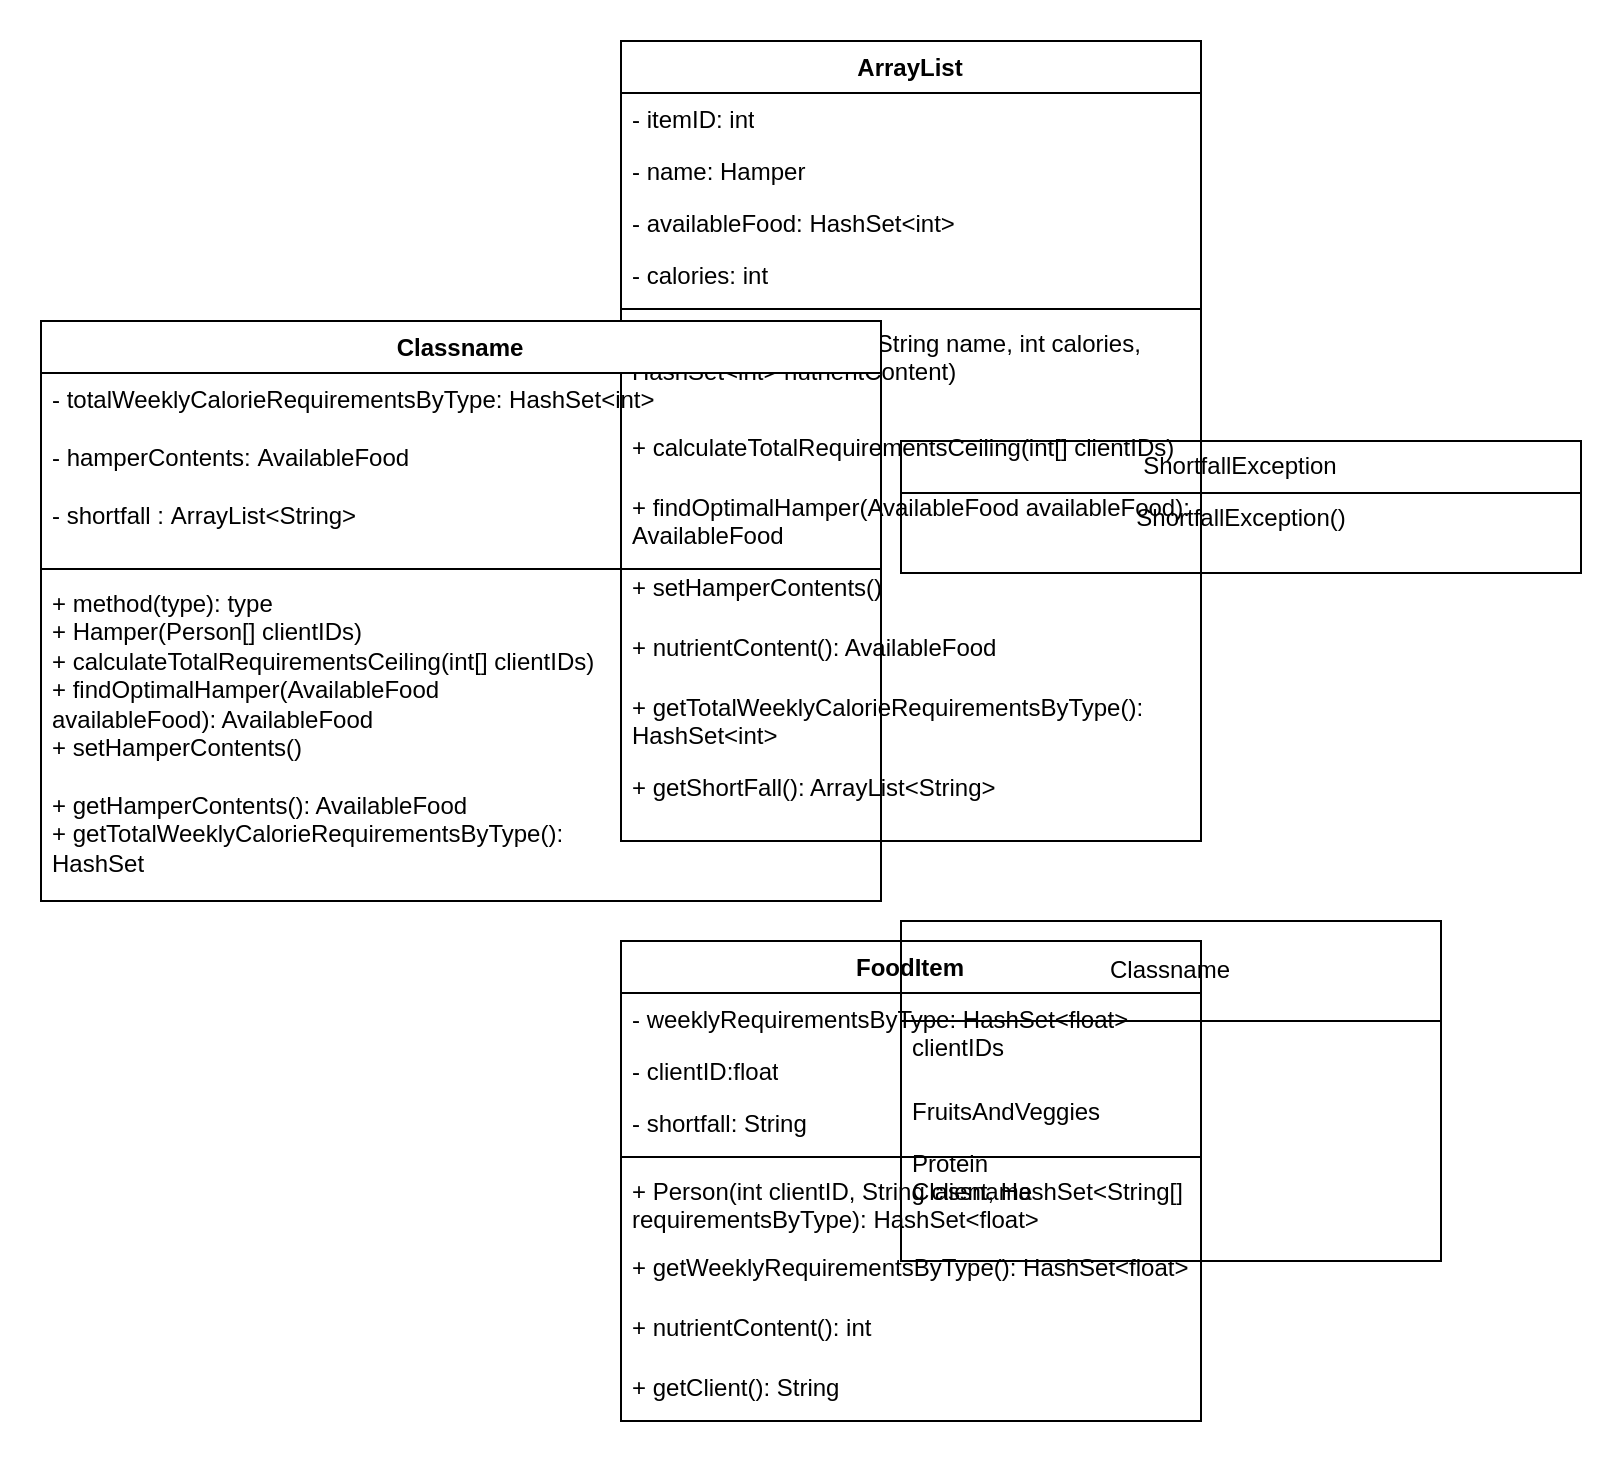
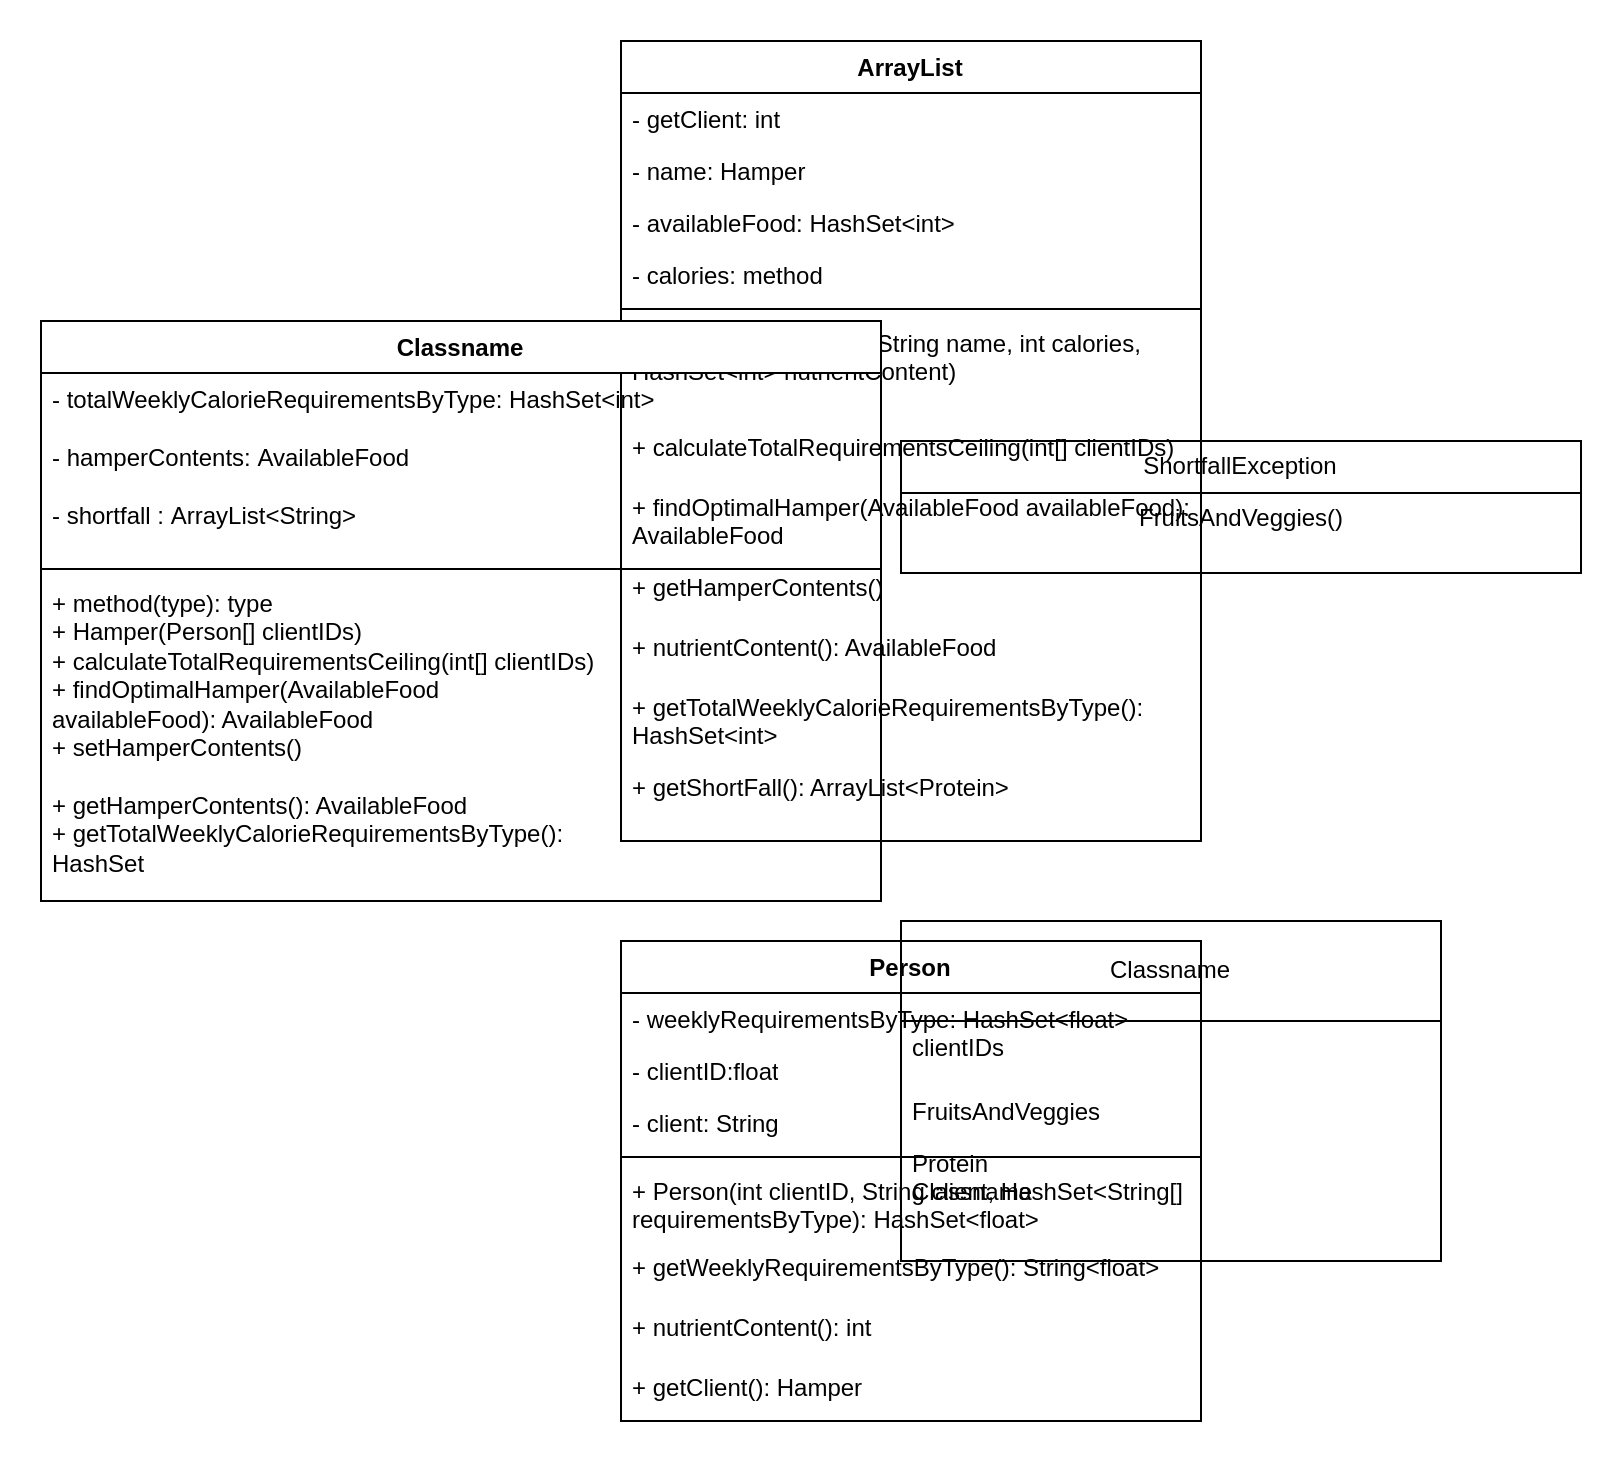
(705, 121) -> (722, 121)
(715, 277) -> (738, 277)
(1242, 533) -> (1242, 533)
(771, 589) -> (771, 589)
(846, 789) -> (853, 789)
(911, 969) -> (911, 969)
(742, 1125) -> (722, 1125)
(913, 1284) -> (913, 1284)
(755, 1389) -> (759, 1389)
